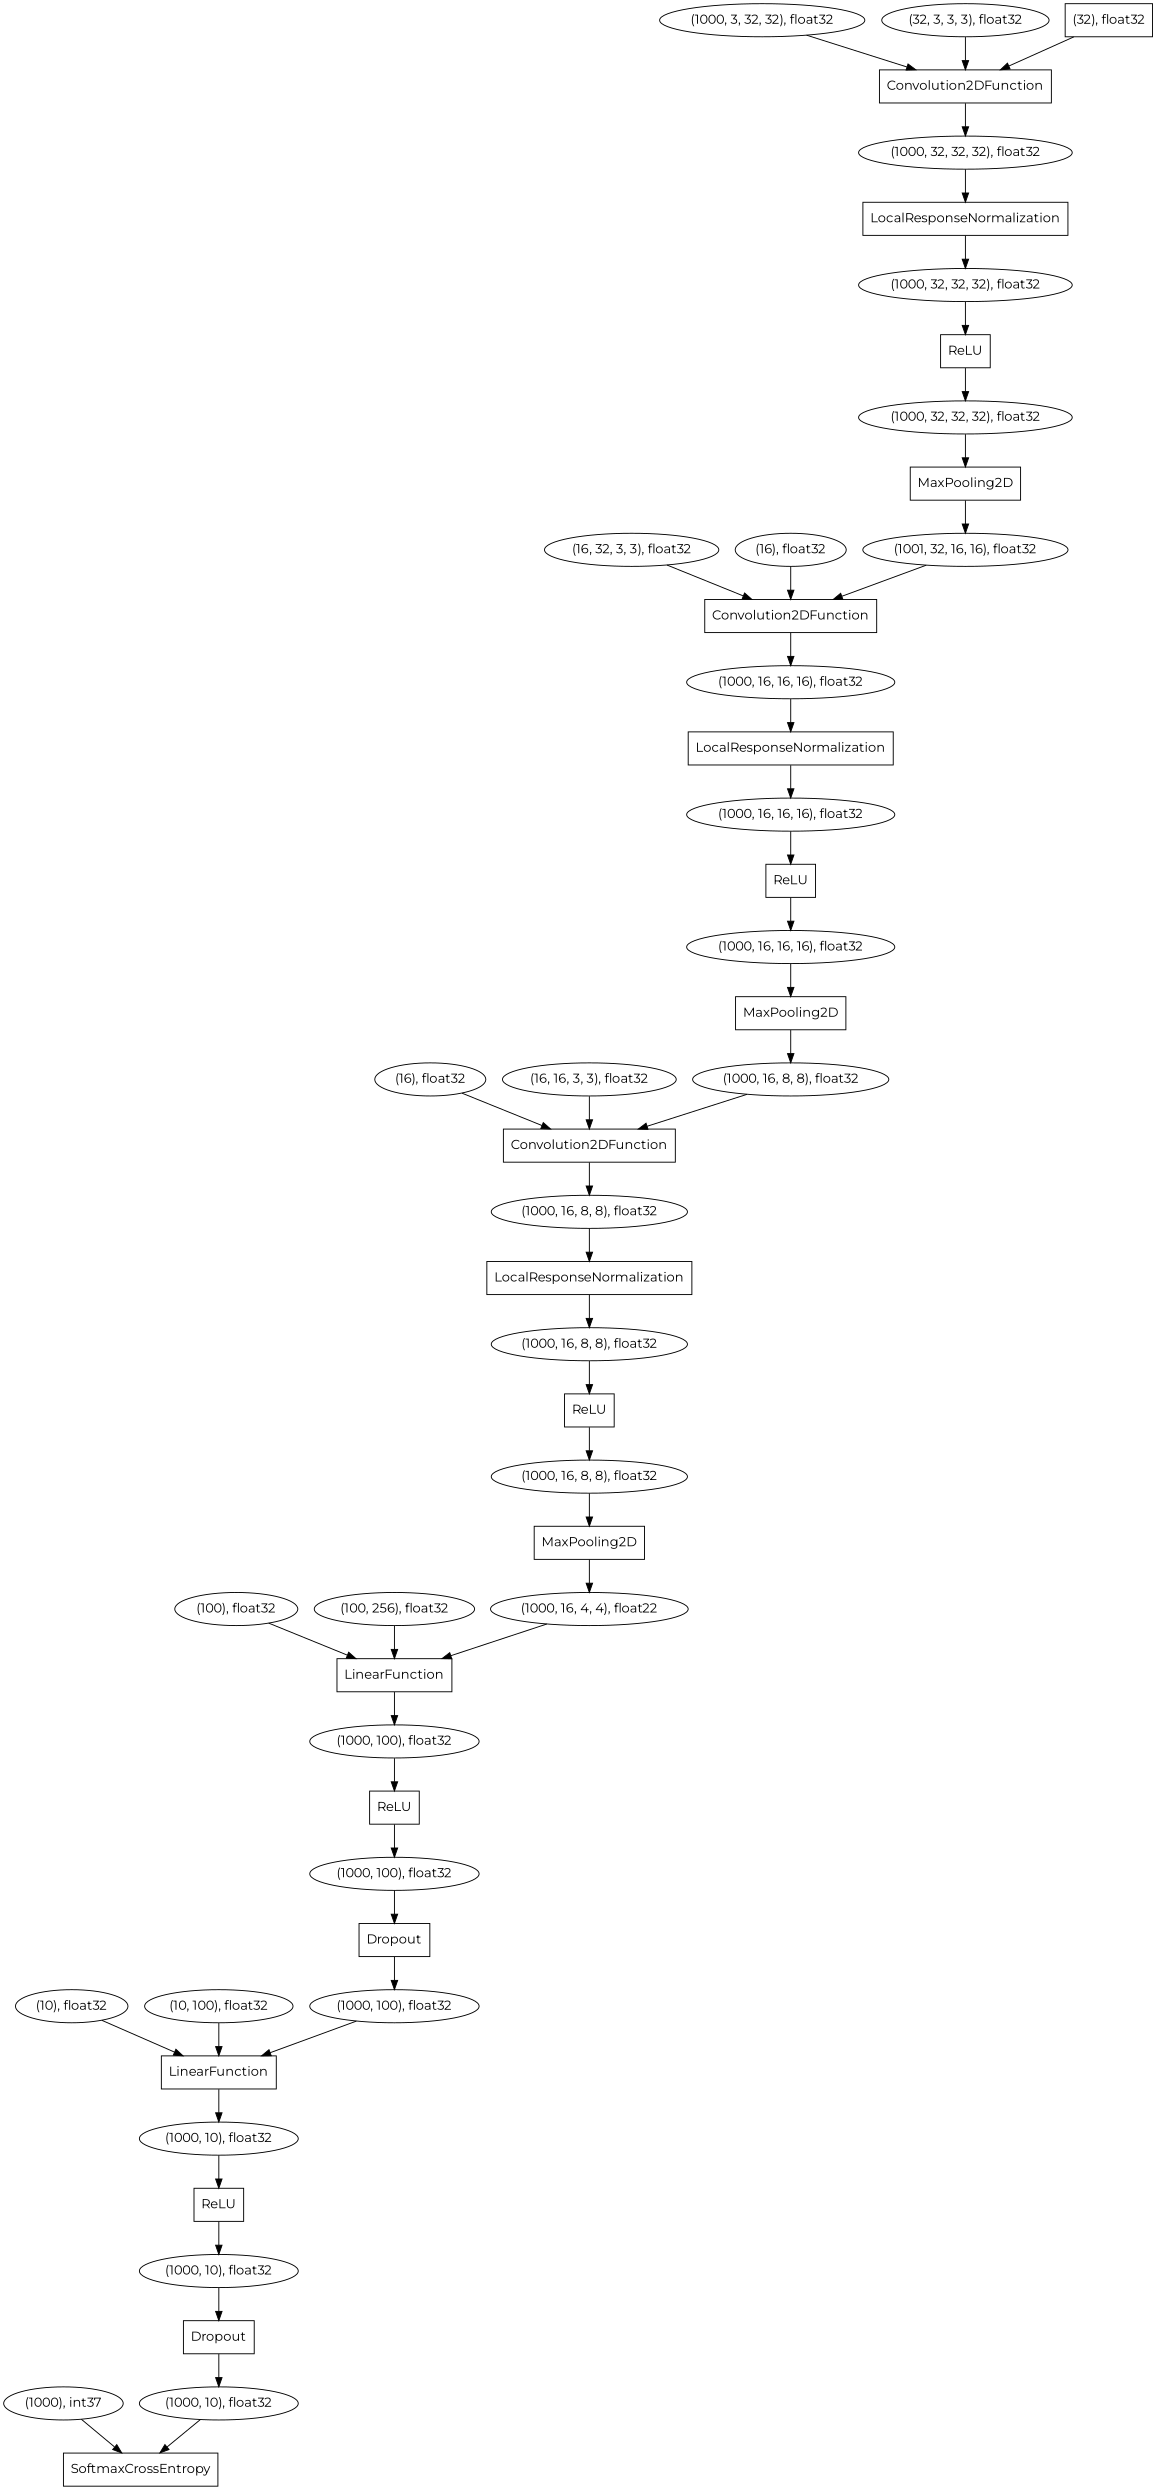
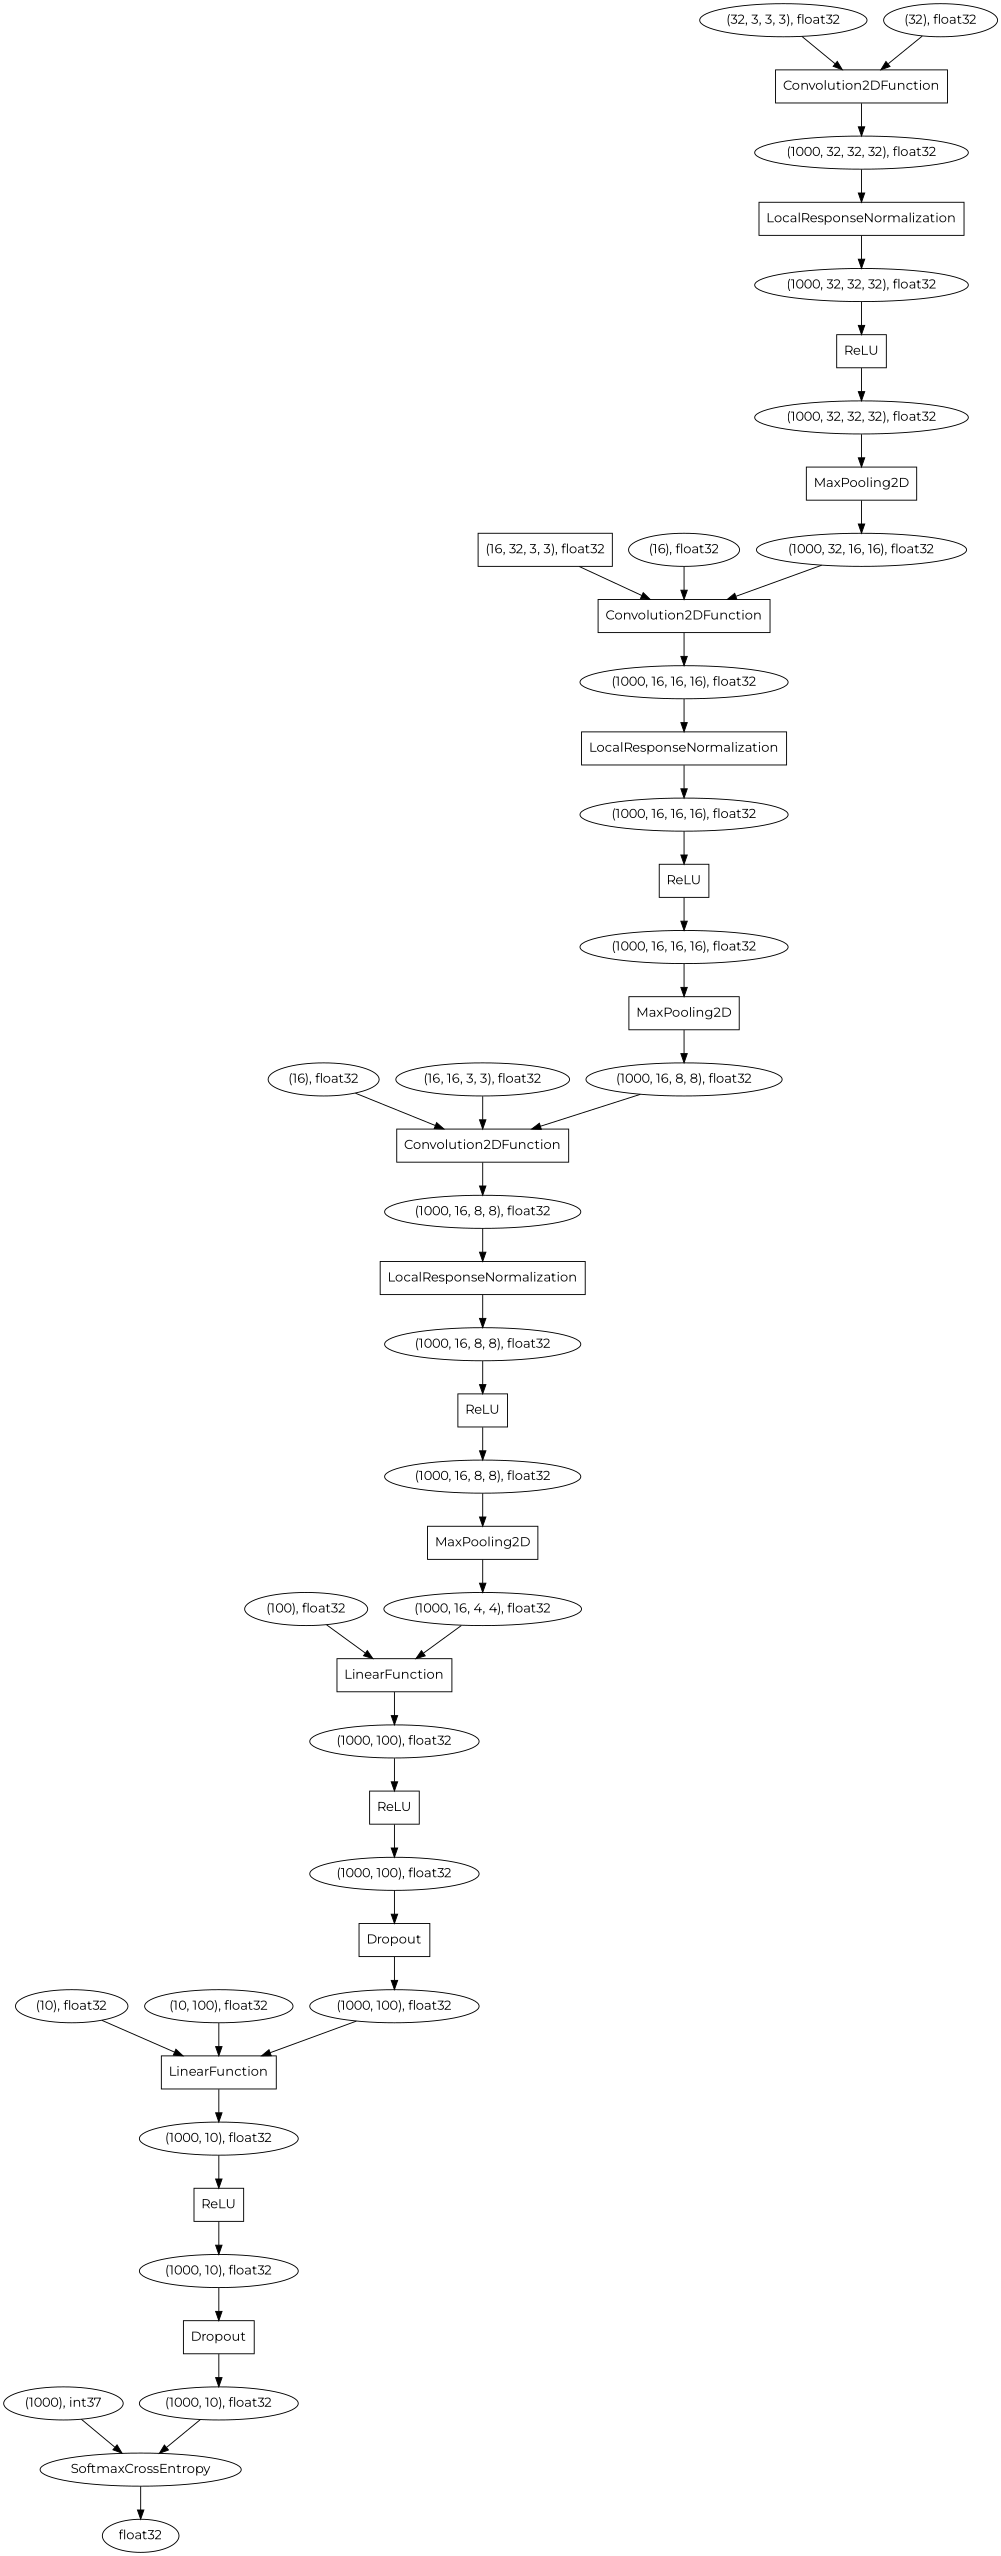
(762, 20) -> none
(1109, 20) -> (941, 20)
(632, 550) -> (545, 550)
(965, 550) -> (862, 550)
(394, 1609) -> none
(589, 1609) -> (483, 1609)
(141, 2470) -> (141, 2470)
none -> (141, 2536)
